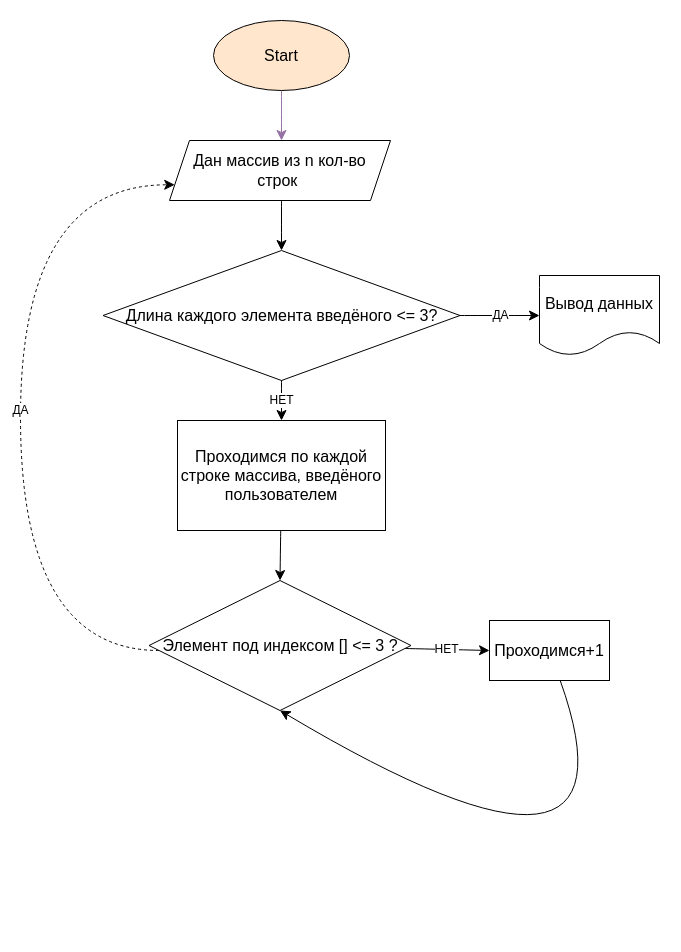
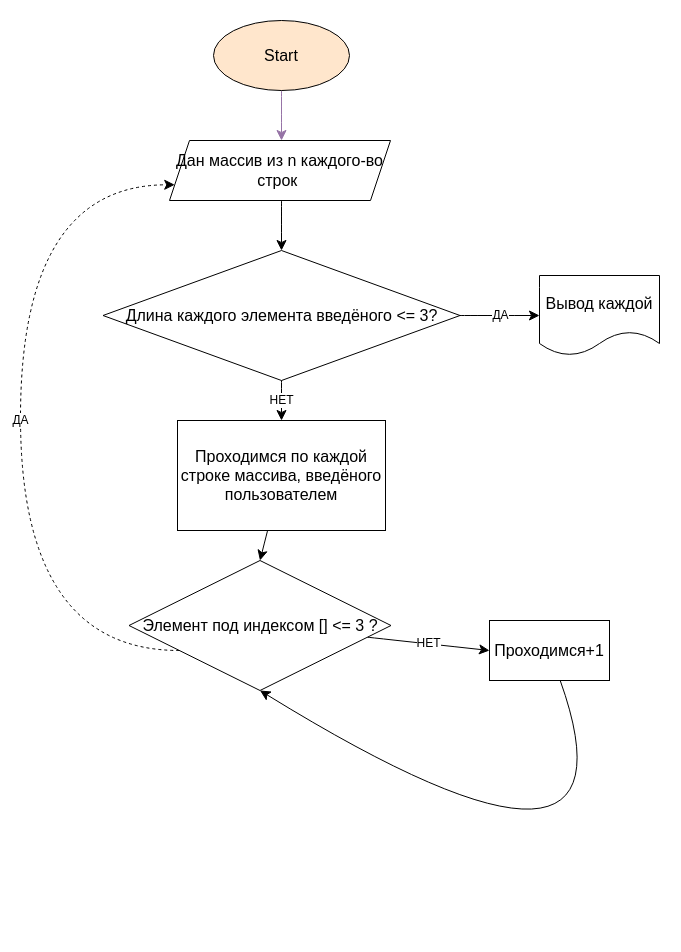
(280, 171) -> (280, 171)
(600, 304) -> (600, 304)
(280, 646) -> (260, 626)
